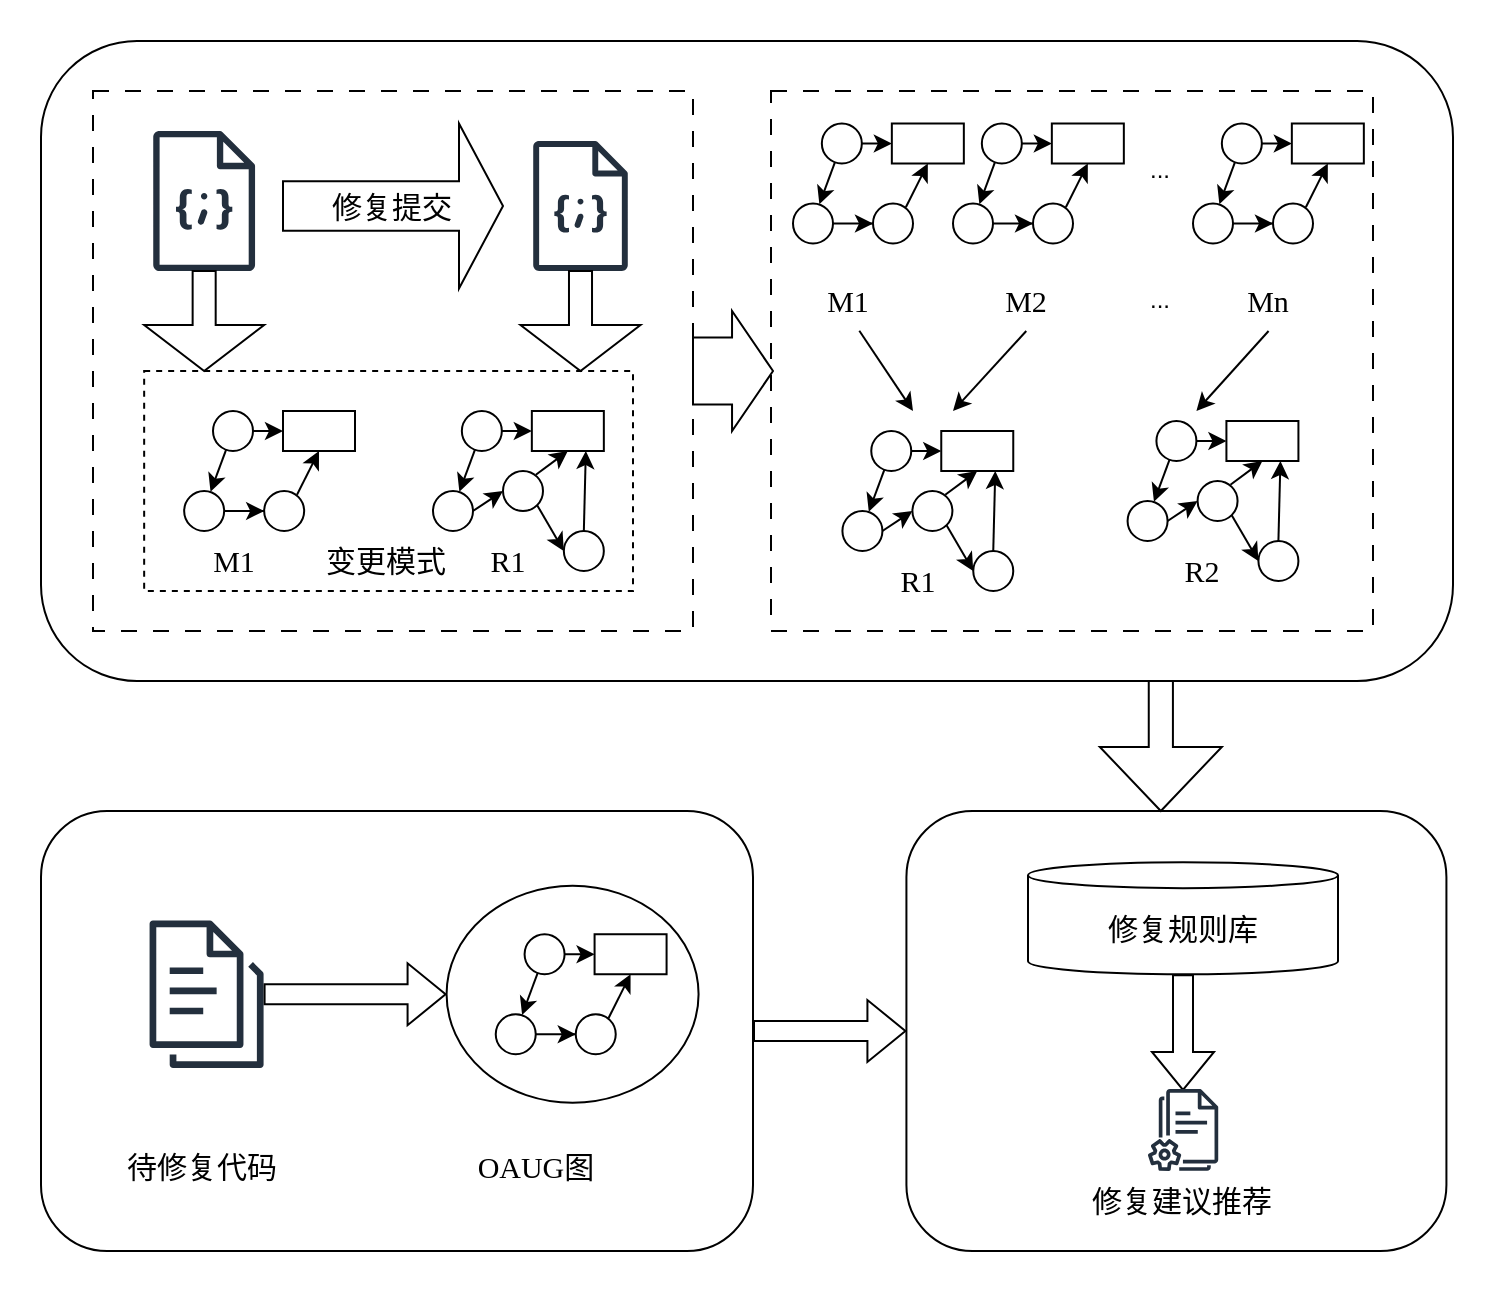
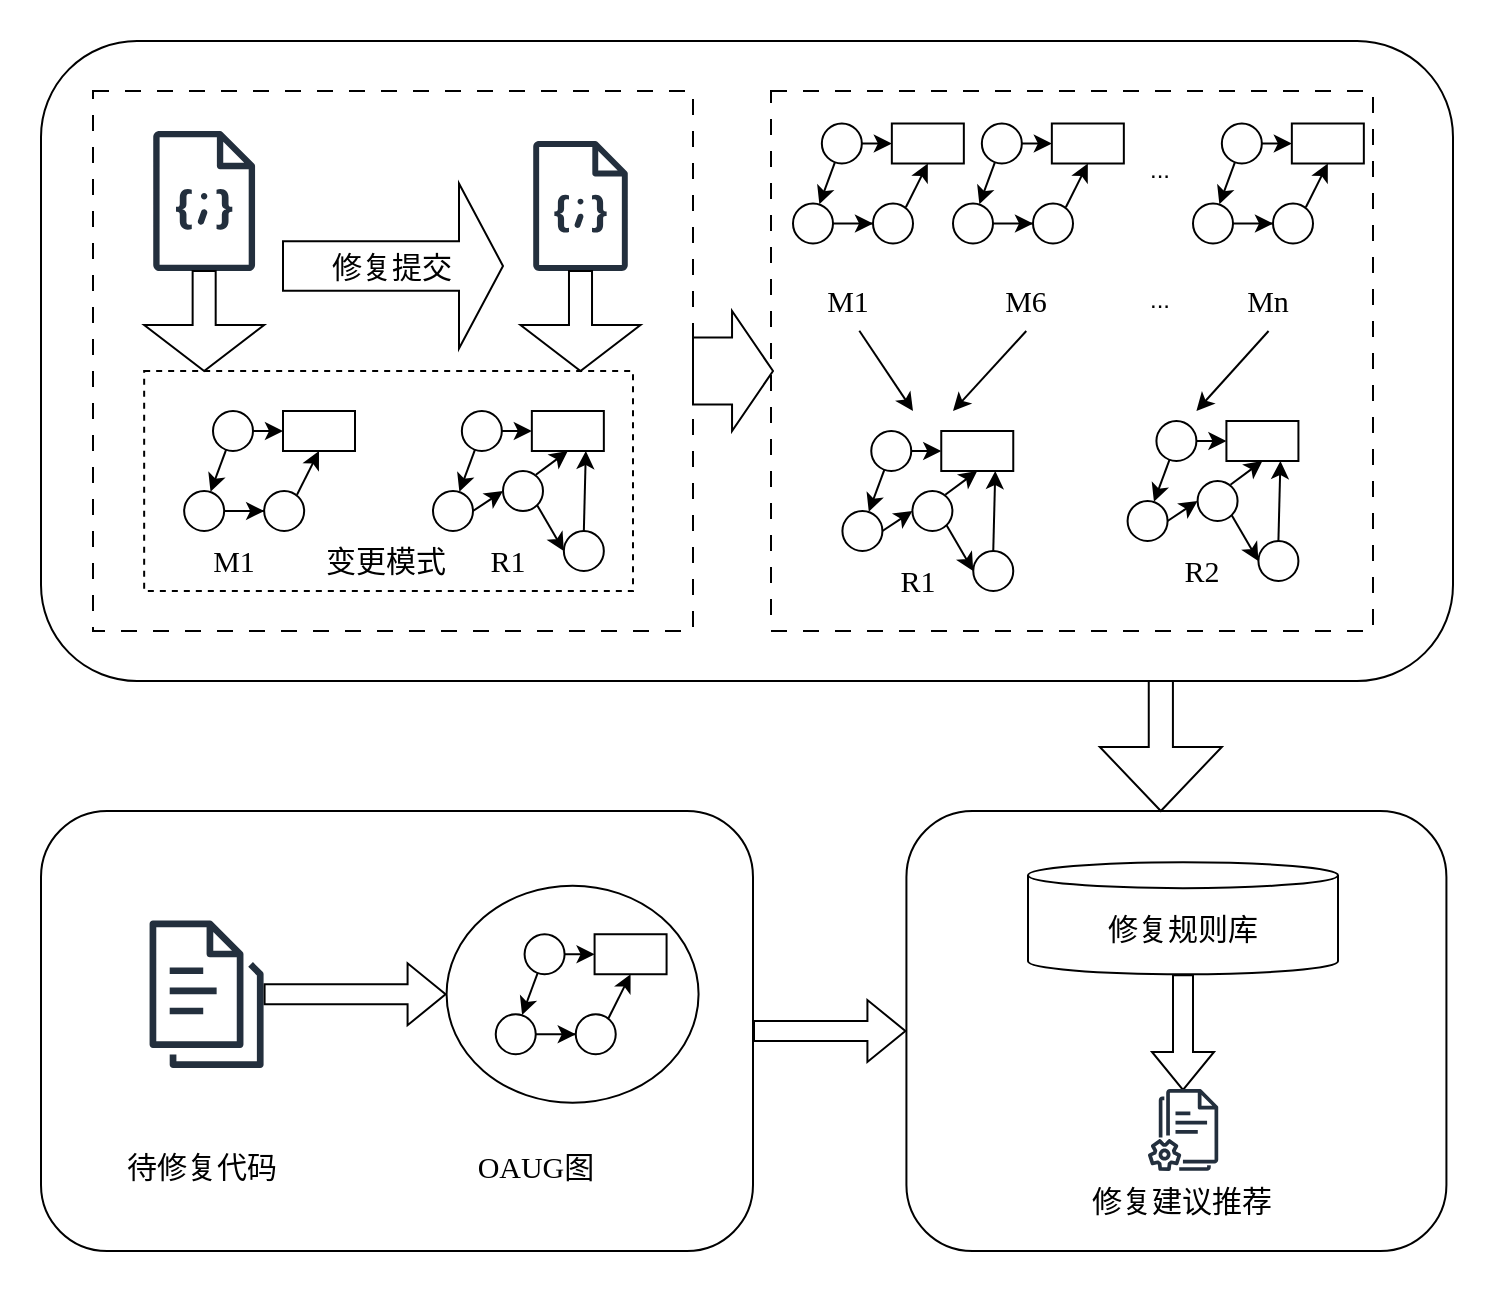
(393, 206) -> (393, 266)
(1027, 301) -> (1027, 301)
